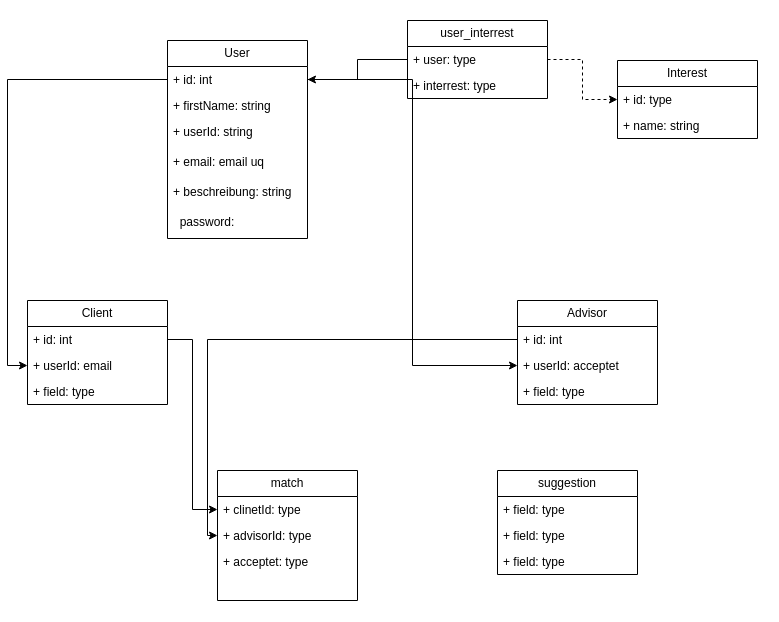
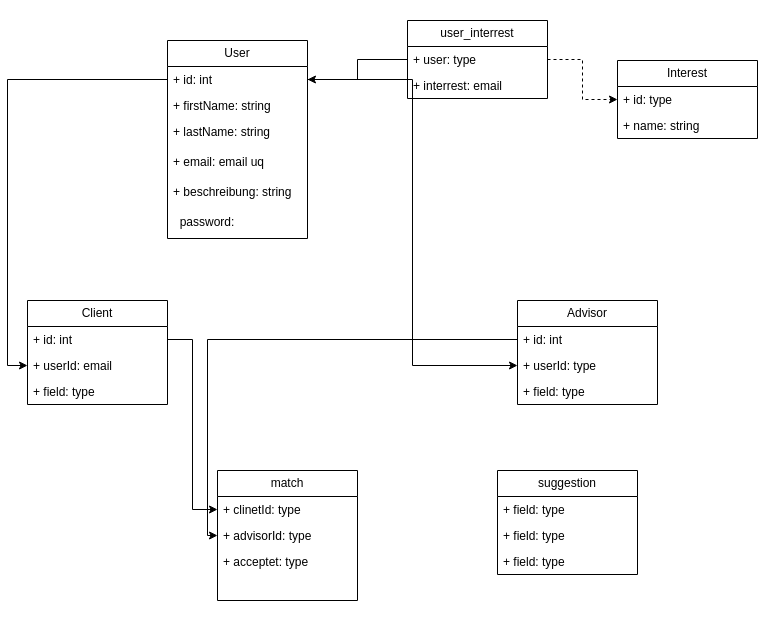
(464, 87) -> (465, 87)
(221, 133) -> (226, 133)
(579, 367) -> (566, 367)
